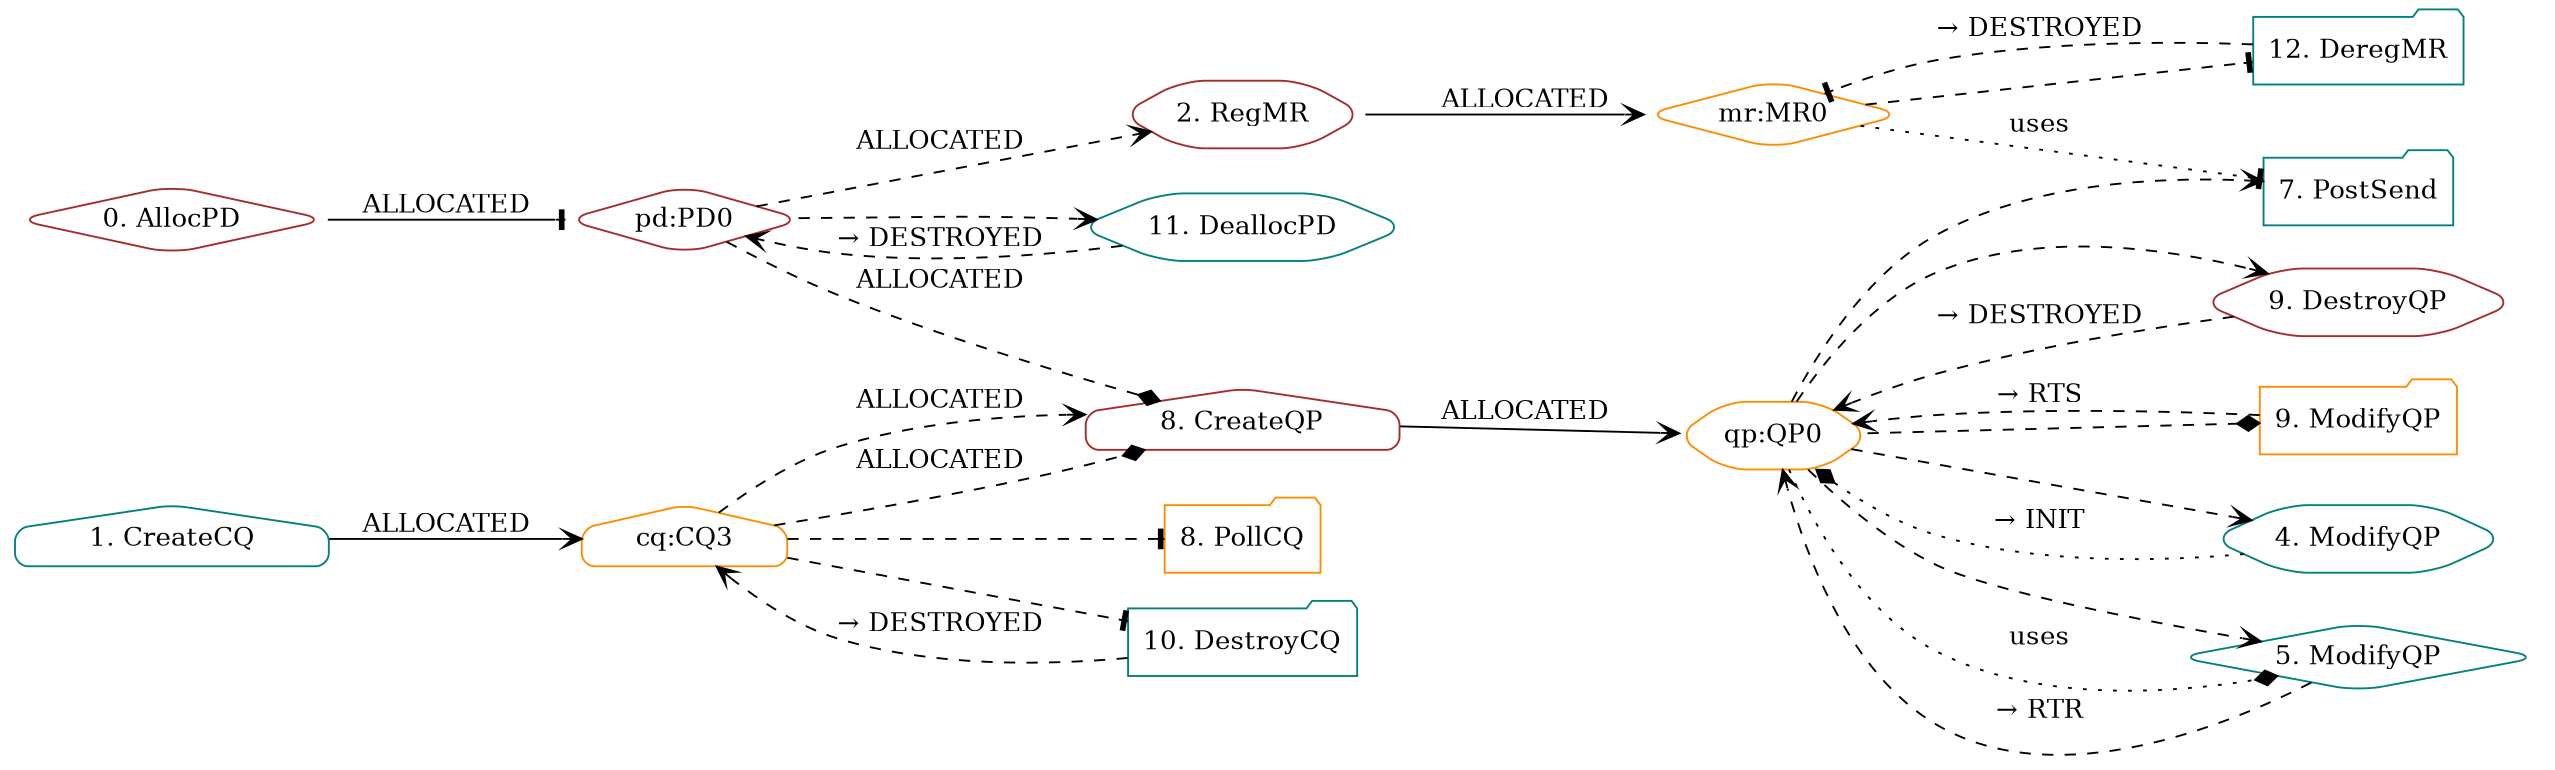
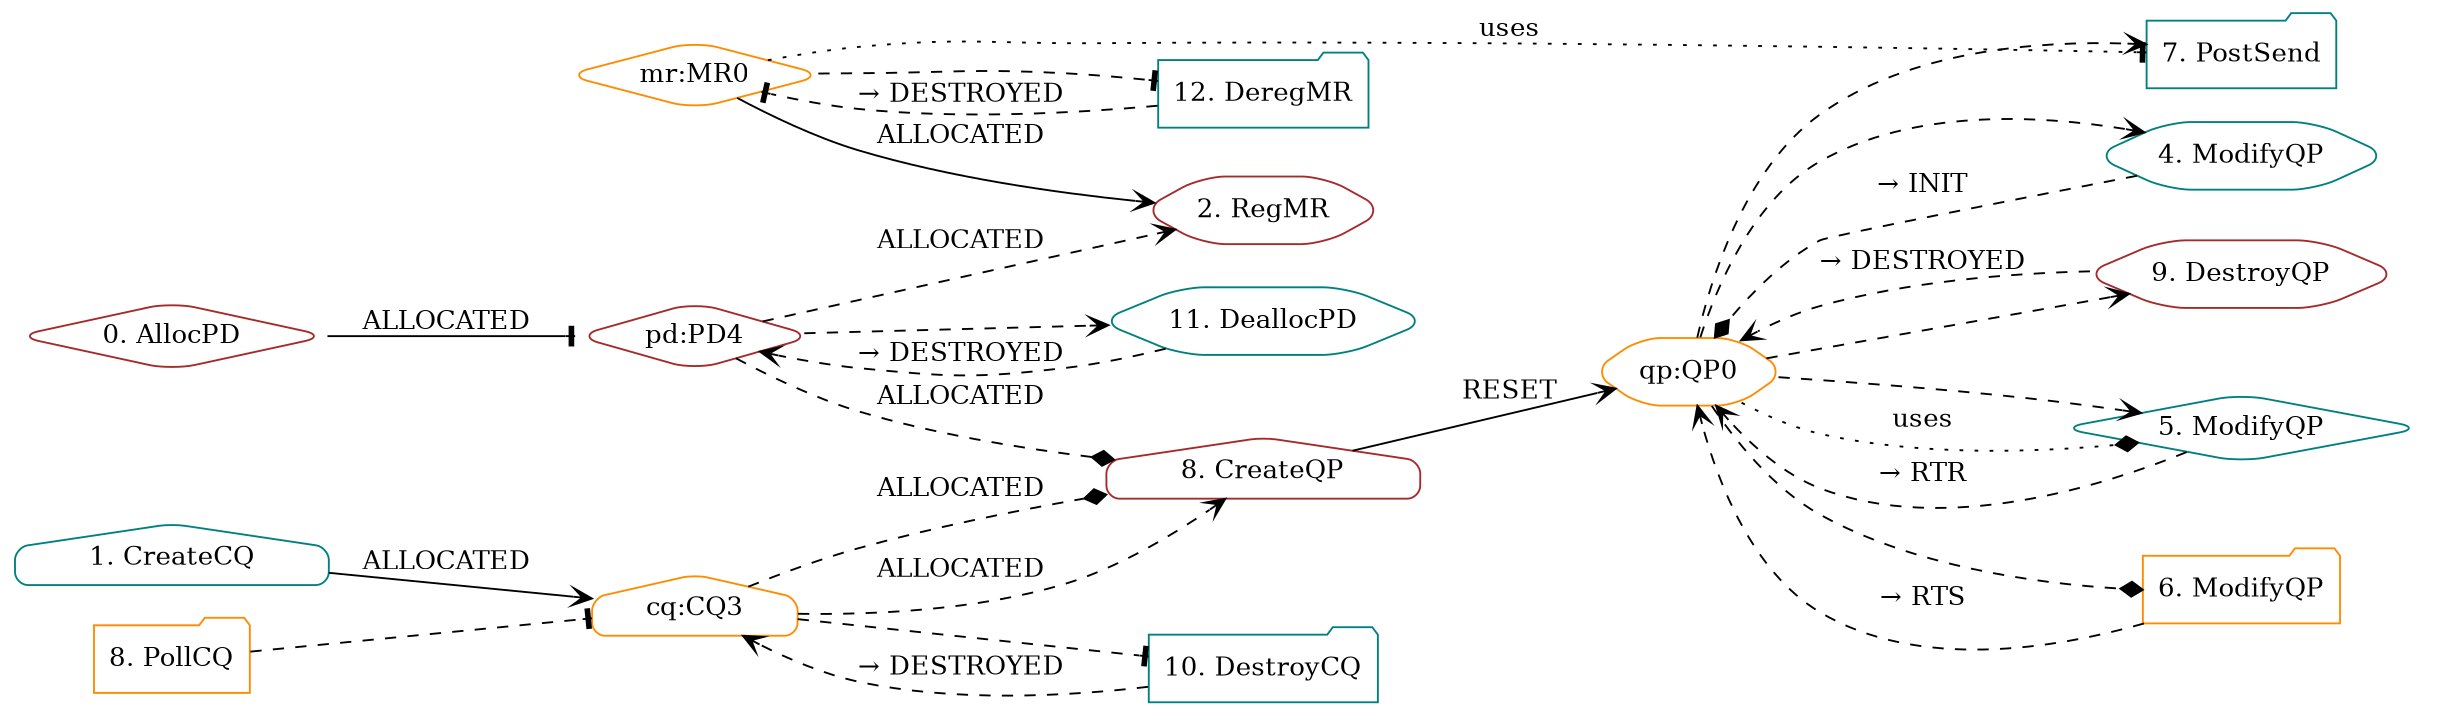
(1495, 115) -> (931, 169)
(684, 220) -> (695, 336)
(1526, 412) -> (1510, 392)
(2358, 421) -> (2242, 590)
(971, 539) -> (416, 635)
(2032, 553) -> (1919, 219)
